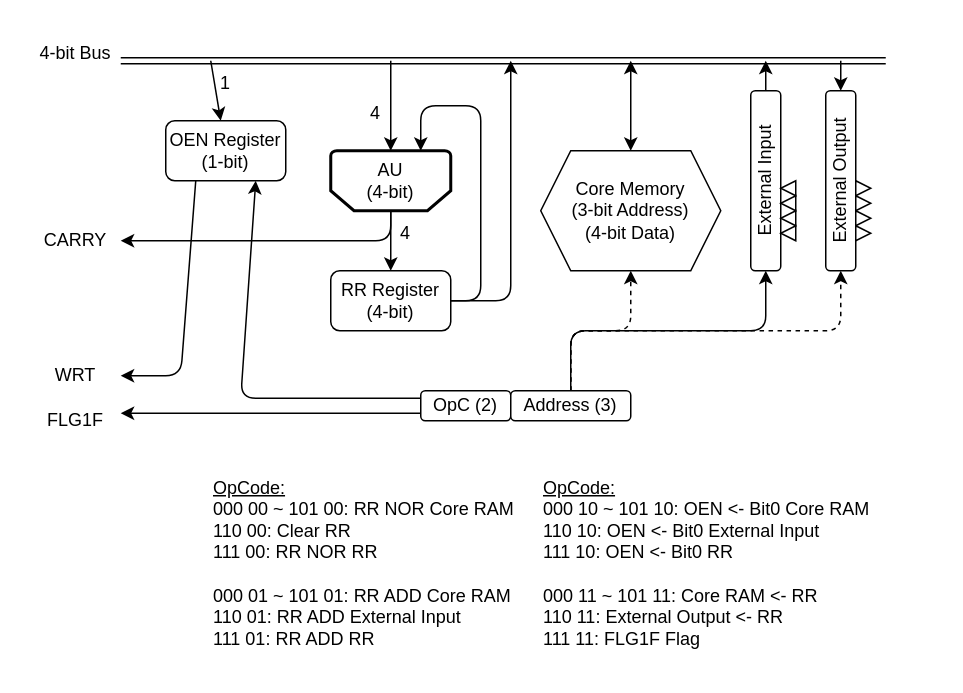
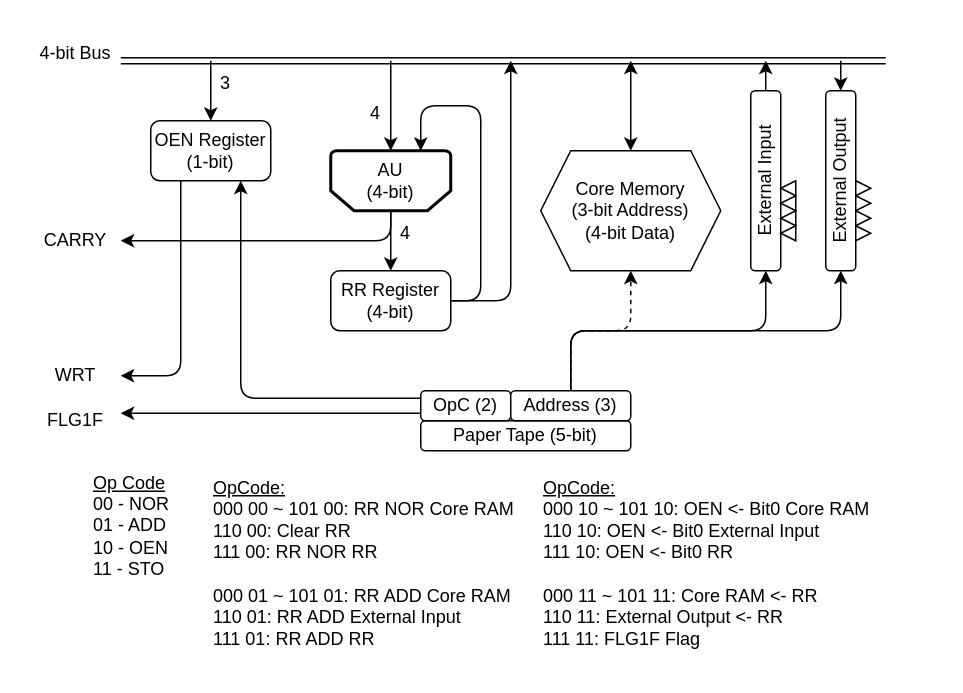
(226, 83) -> (226, 83)
(226, 151) -> (211, 151)
(820, 331) -> (820, 331)
none -> (526, 436)
none -> (143, 526)
